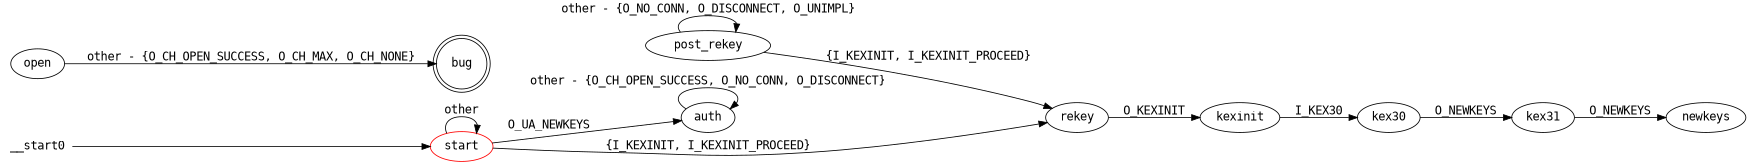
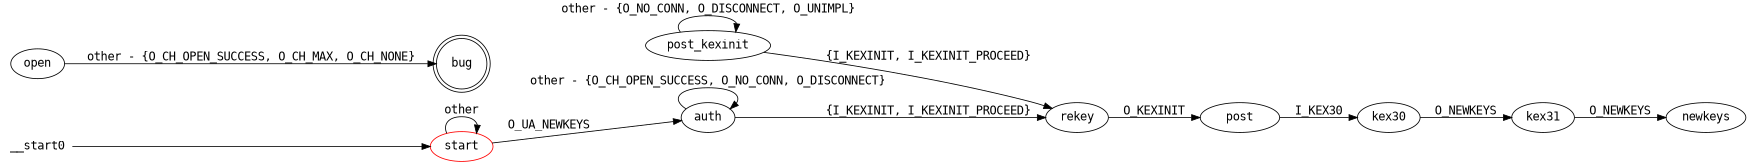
(708, 46) -> (708, 46)
(1240, 118) -> (1240, 118)
(767, 155) -> (886, 118)
